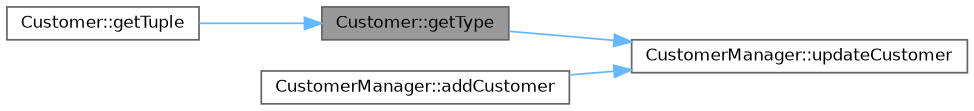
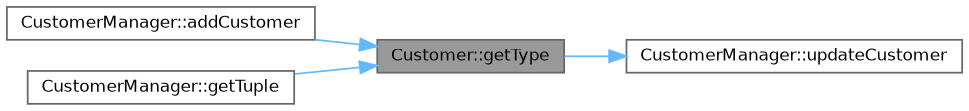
(103, 23) -> (161, 87)
(592, 73) -> (337, 42)
